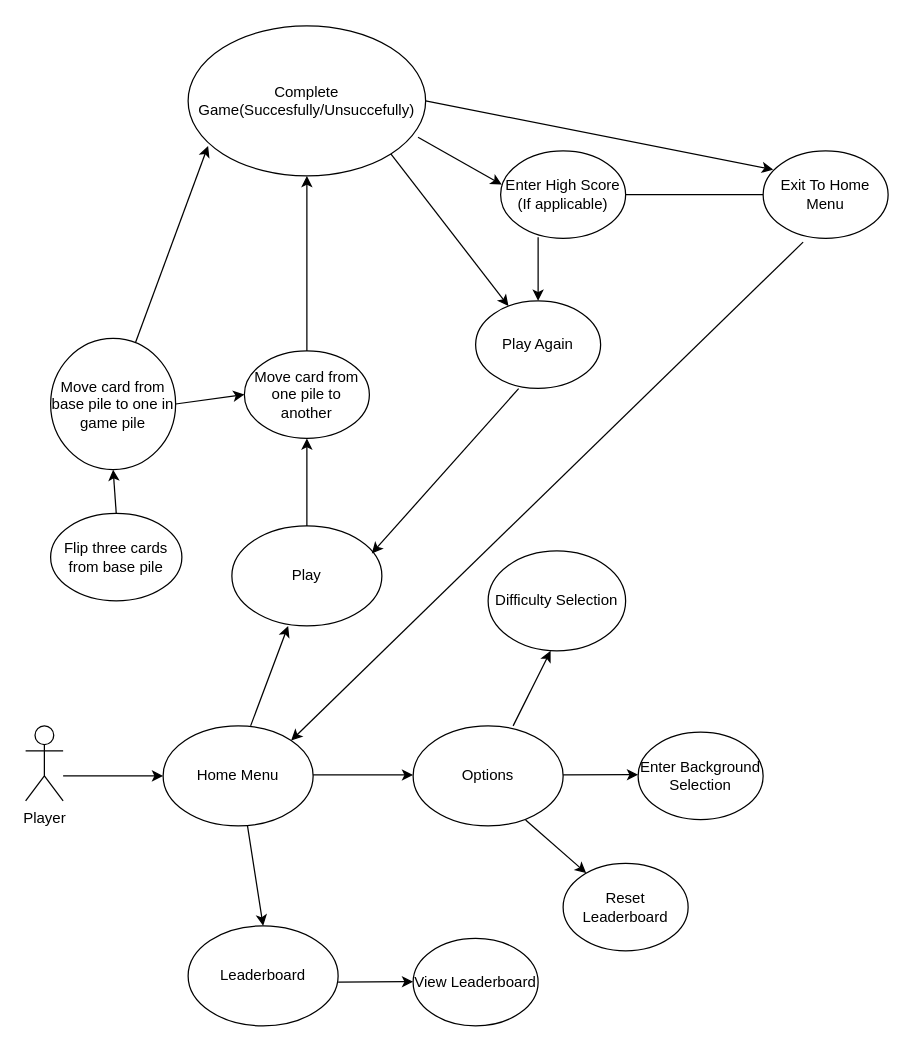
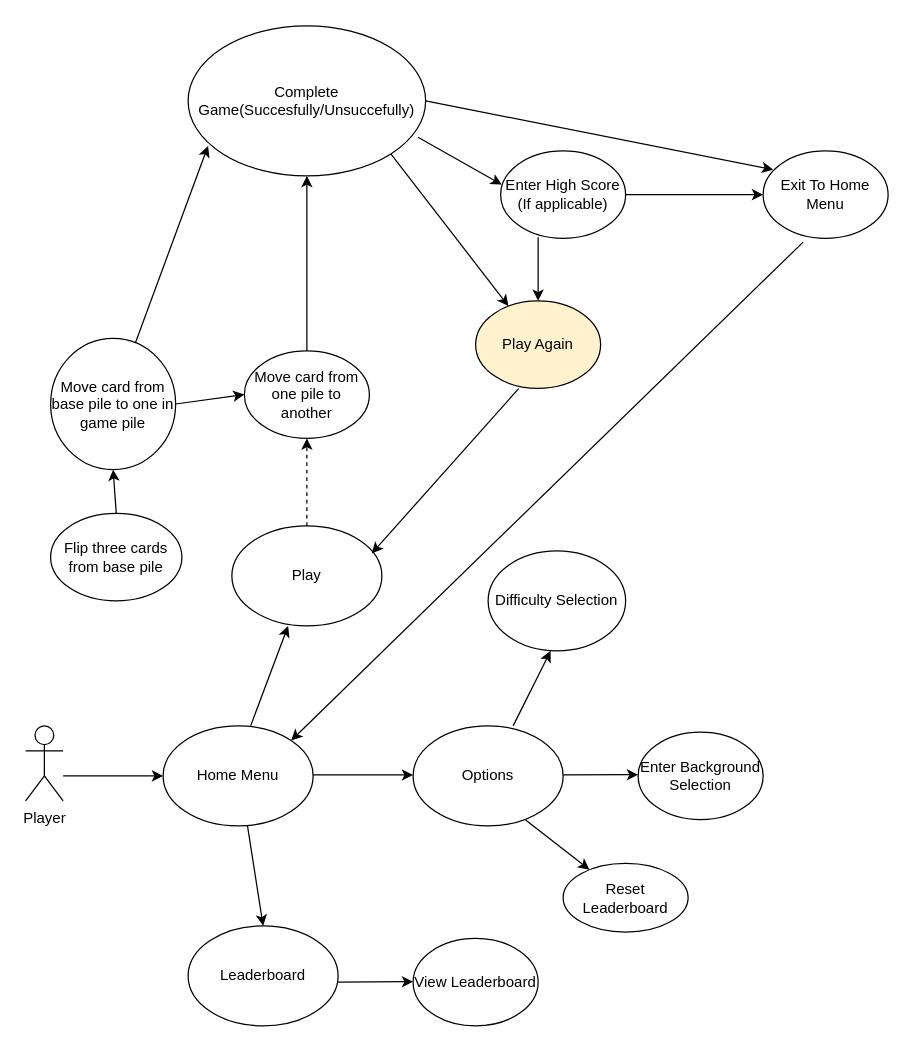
(756, 194) -> (753, 194)
(538, 344) -> (538, 344)
(307, 486) -> (307, 486)
(626, 907) -> (626, 898)
